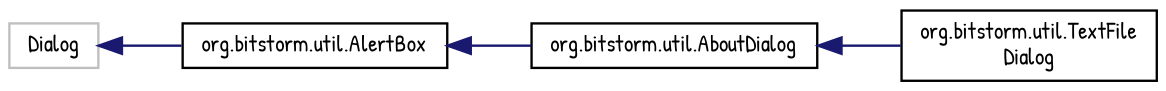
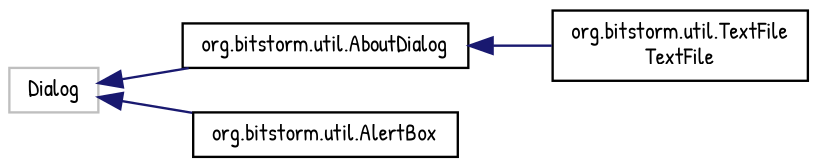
(501, 46) -> (155, 74)
(1029, 46) -> (680, 46)
